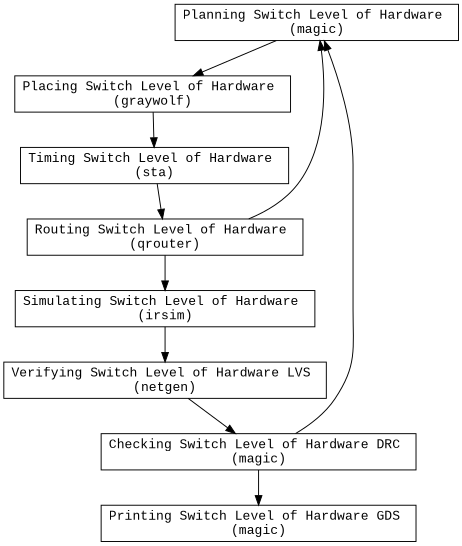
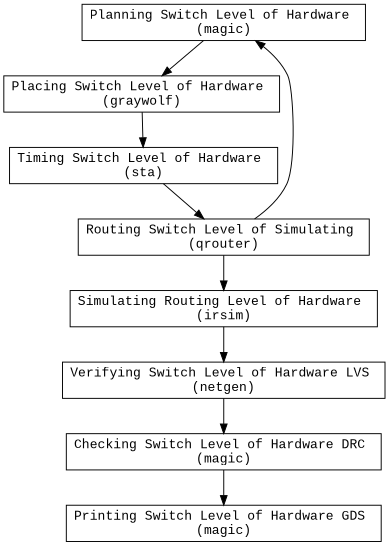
(165, 237) -> (224, 237)
(353, 251) -> none
(165, 309) -> (224, 309)
